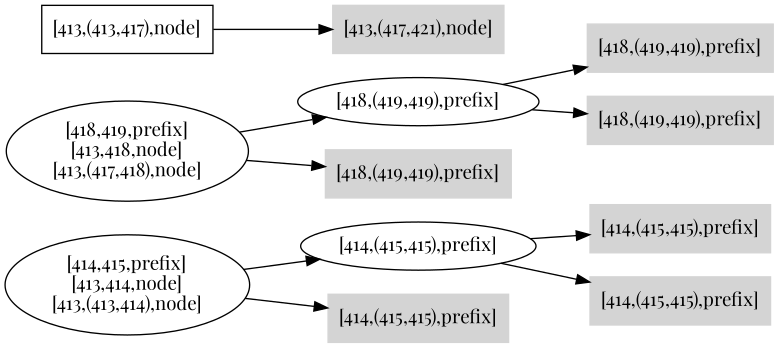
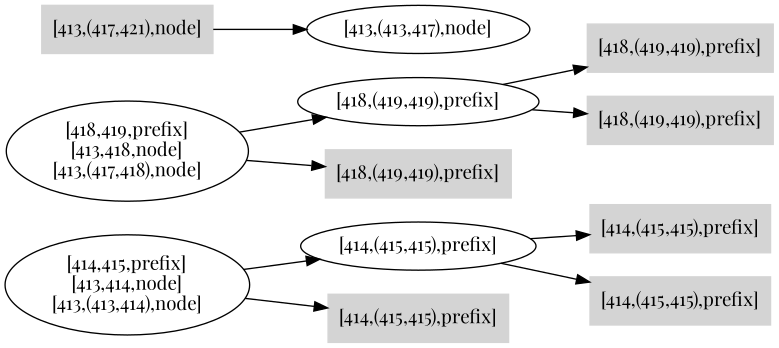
(127, 29) -> (418, 29)
(266, 29) -> (253, 29)
